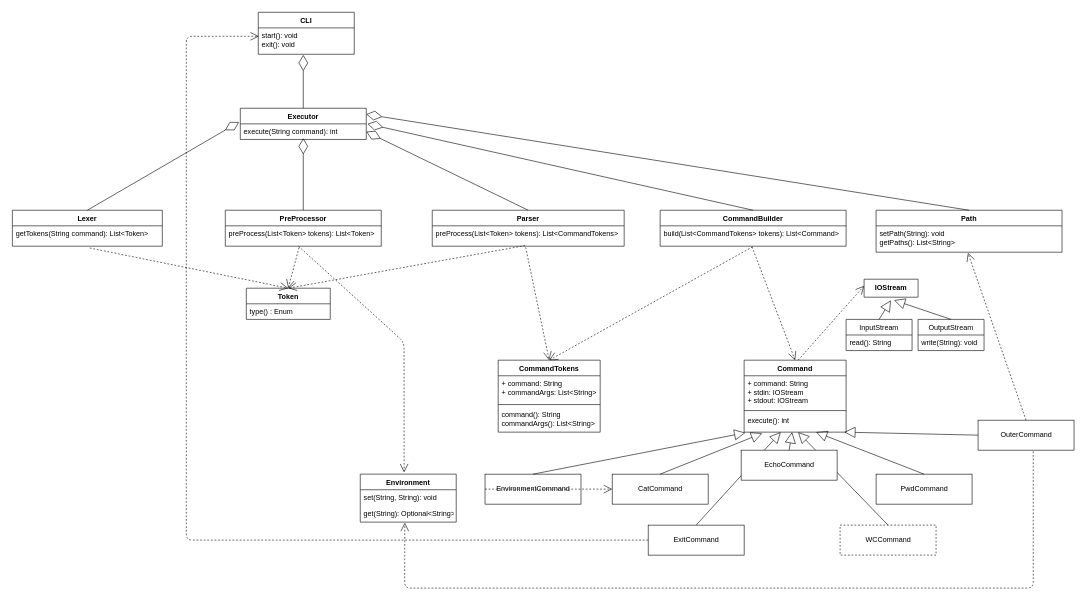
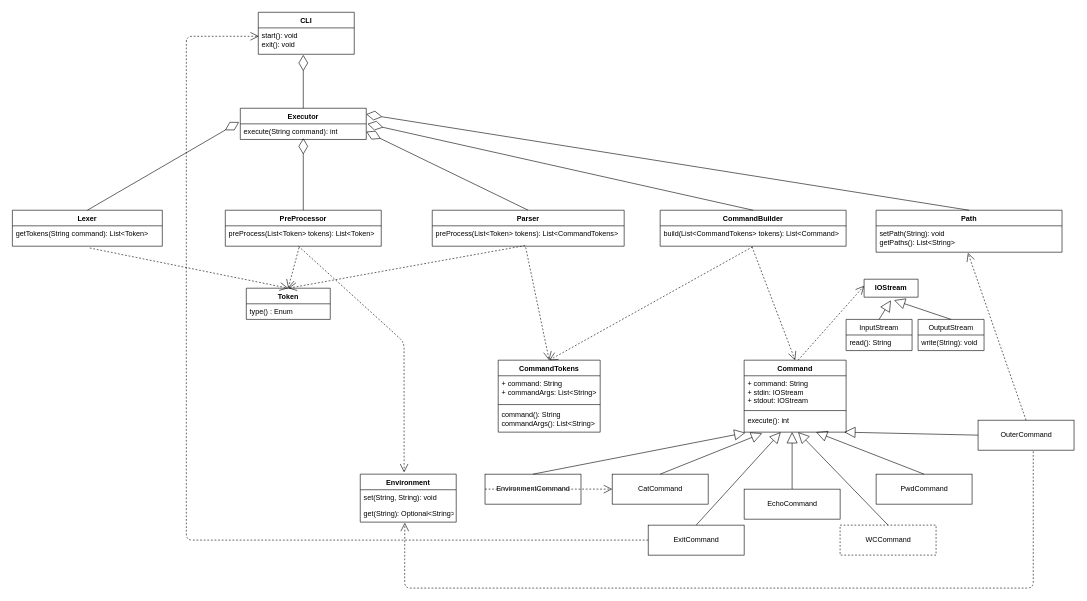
(789, 465) -> (792, 504)
